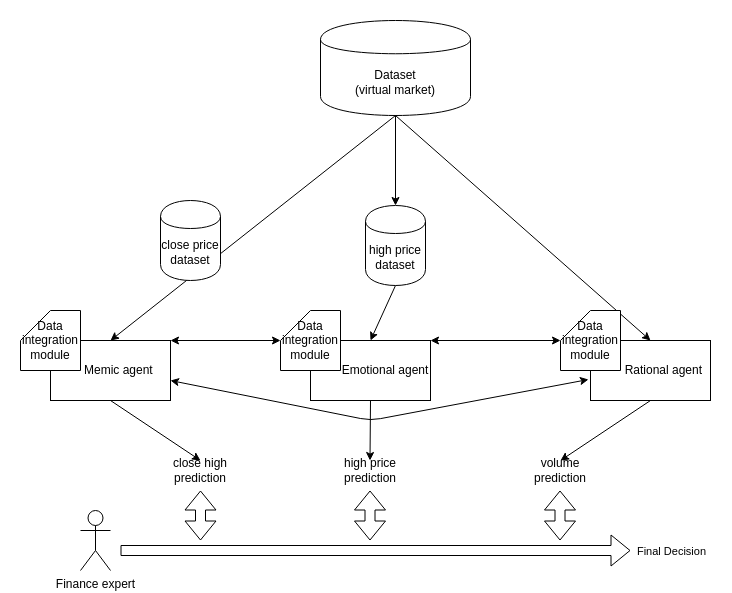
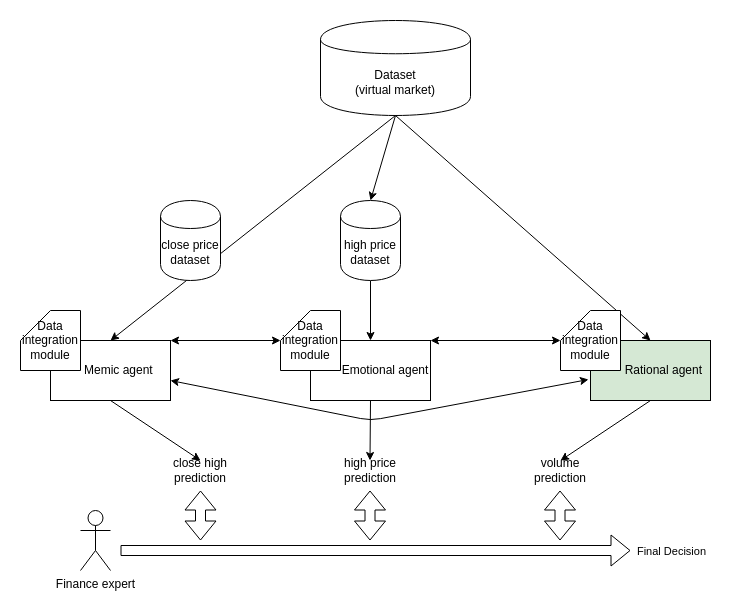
(396, 246) -> (371, 241)
(651, 371) -> (651, 371)
